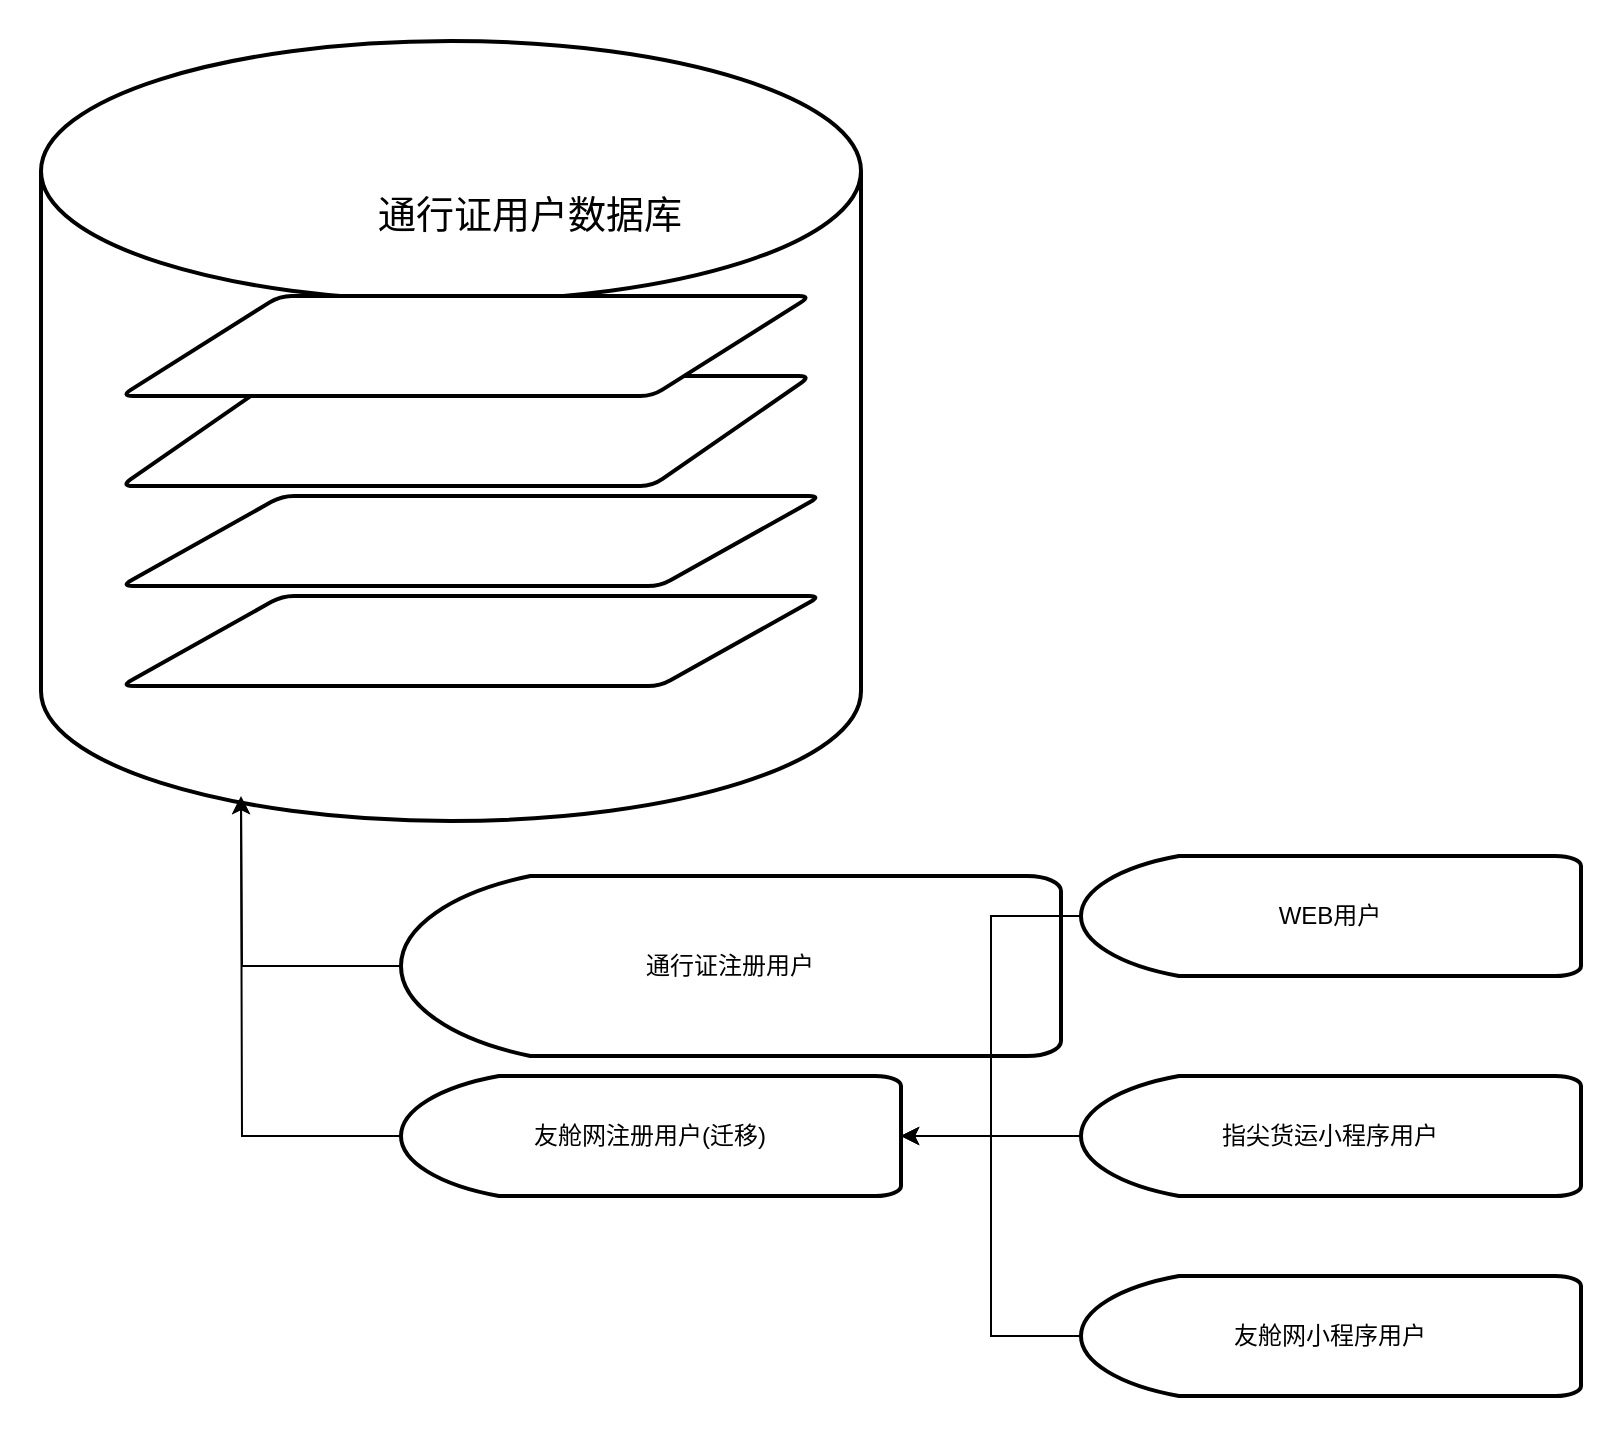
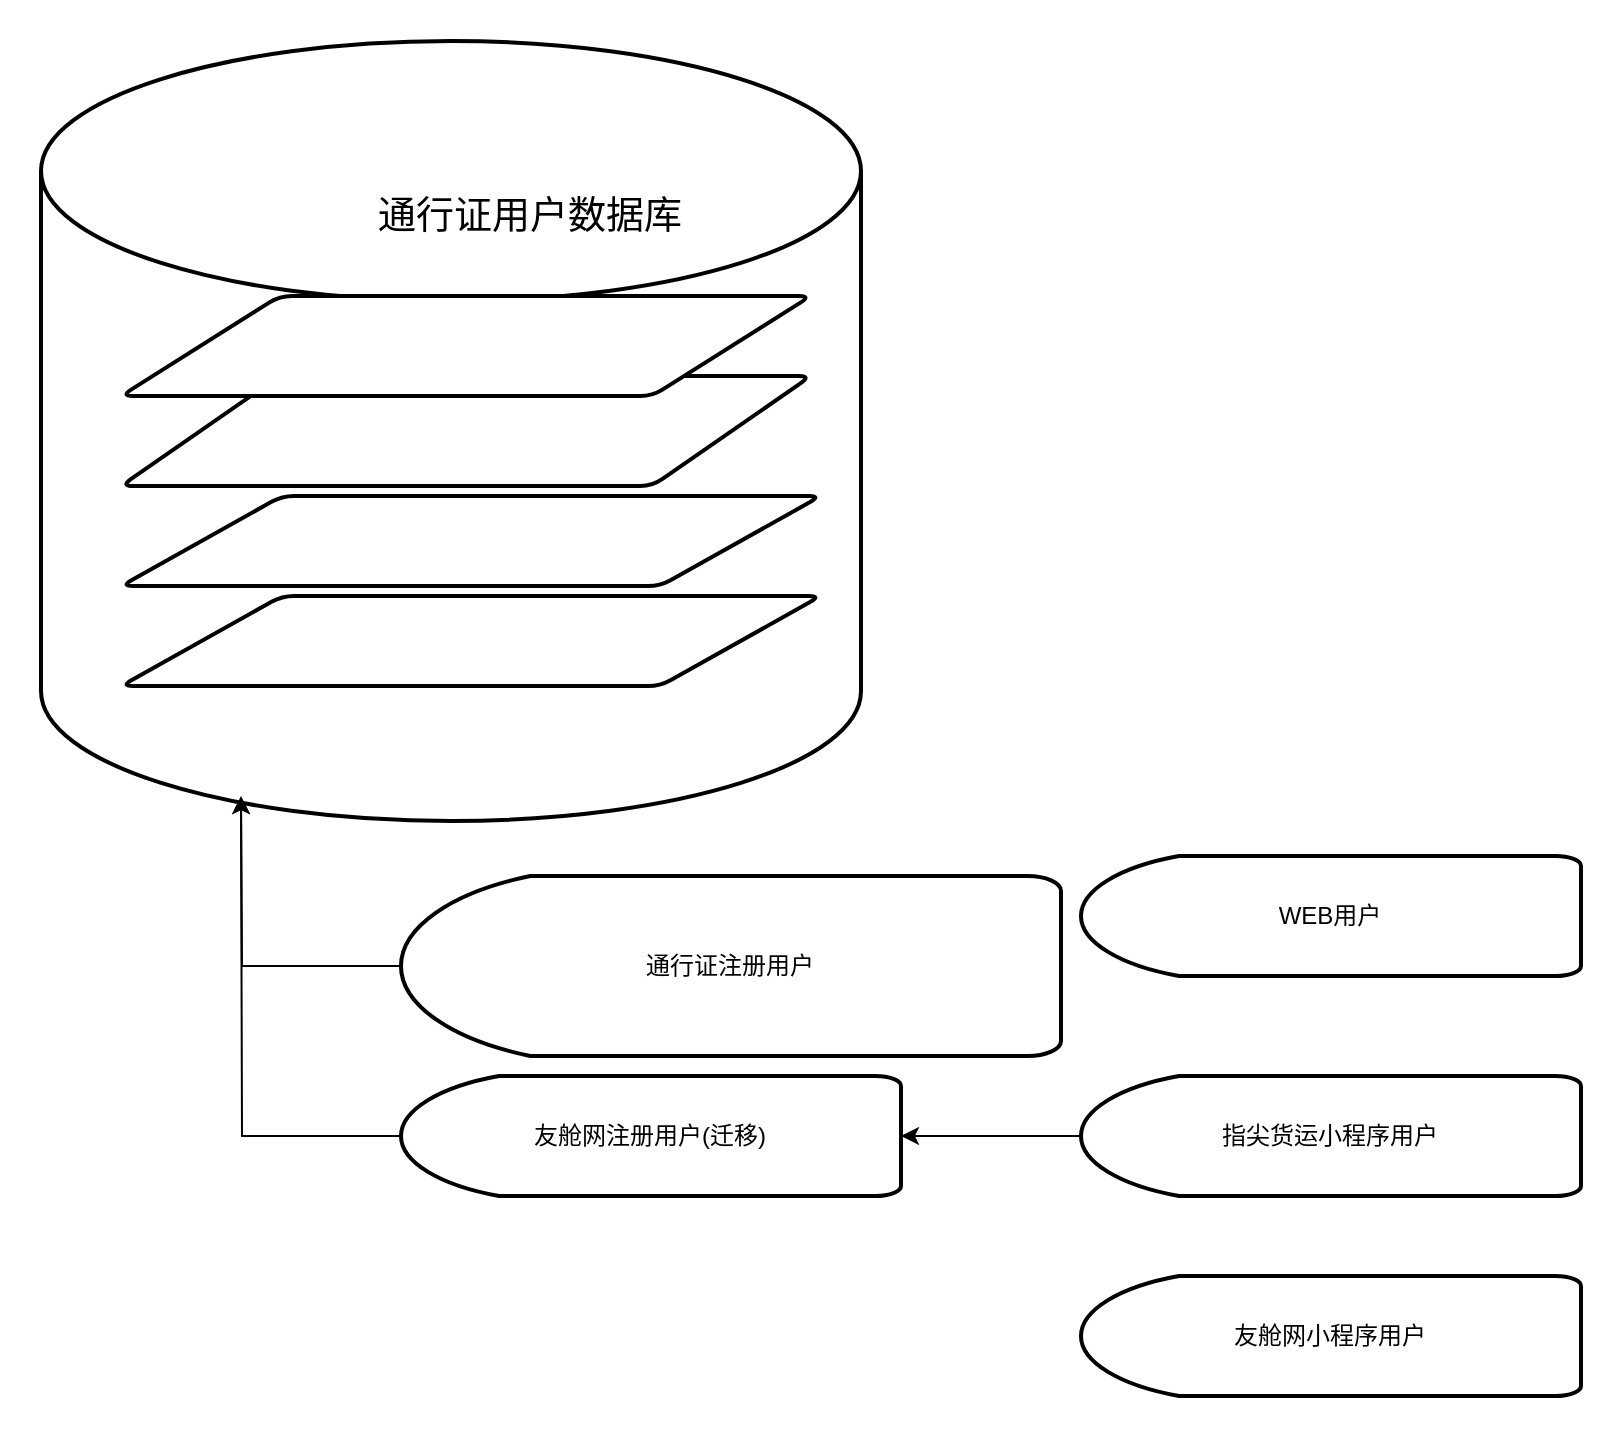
(991, 979) -> none
(991, 1282) -> none
